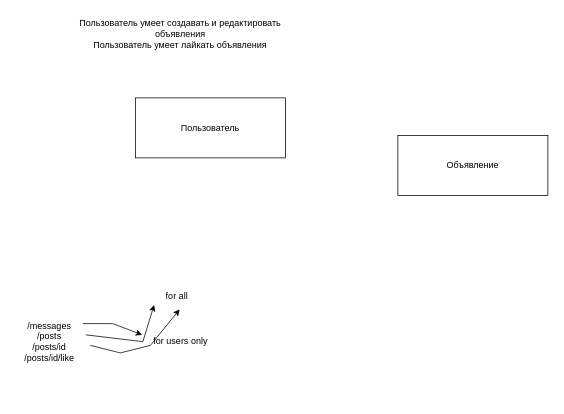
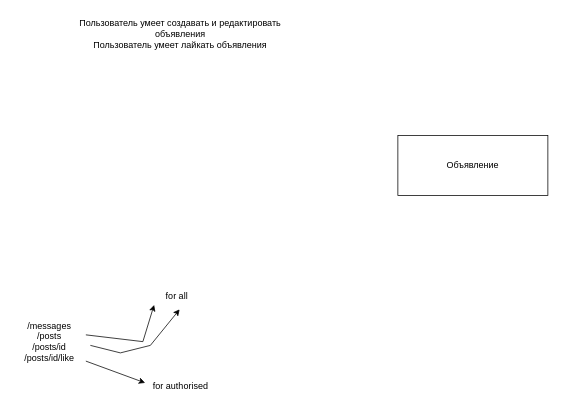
(210, 128) -> none
(111, 324) -> none
(180, 342) -> none
none -> (113, 371)
none -> (180, 387)
